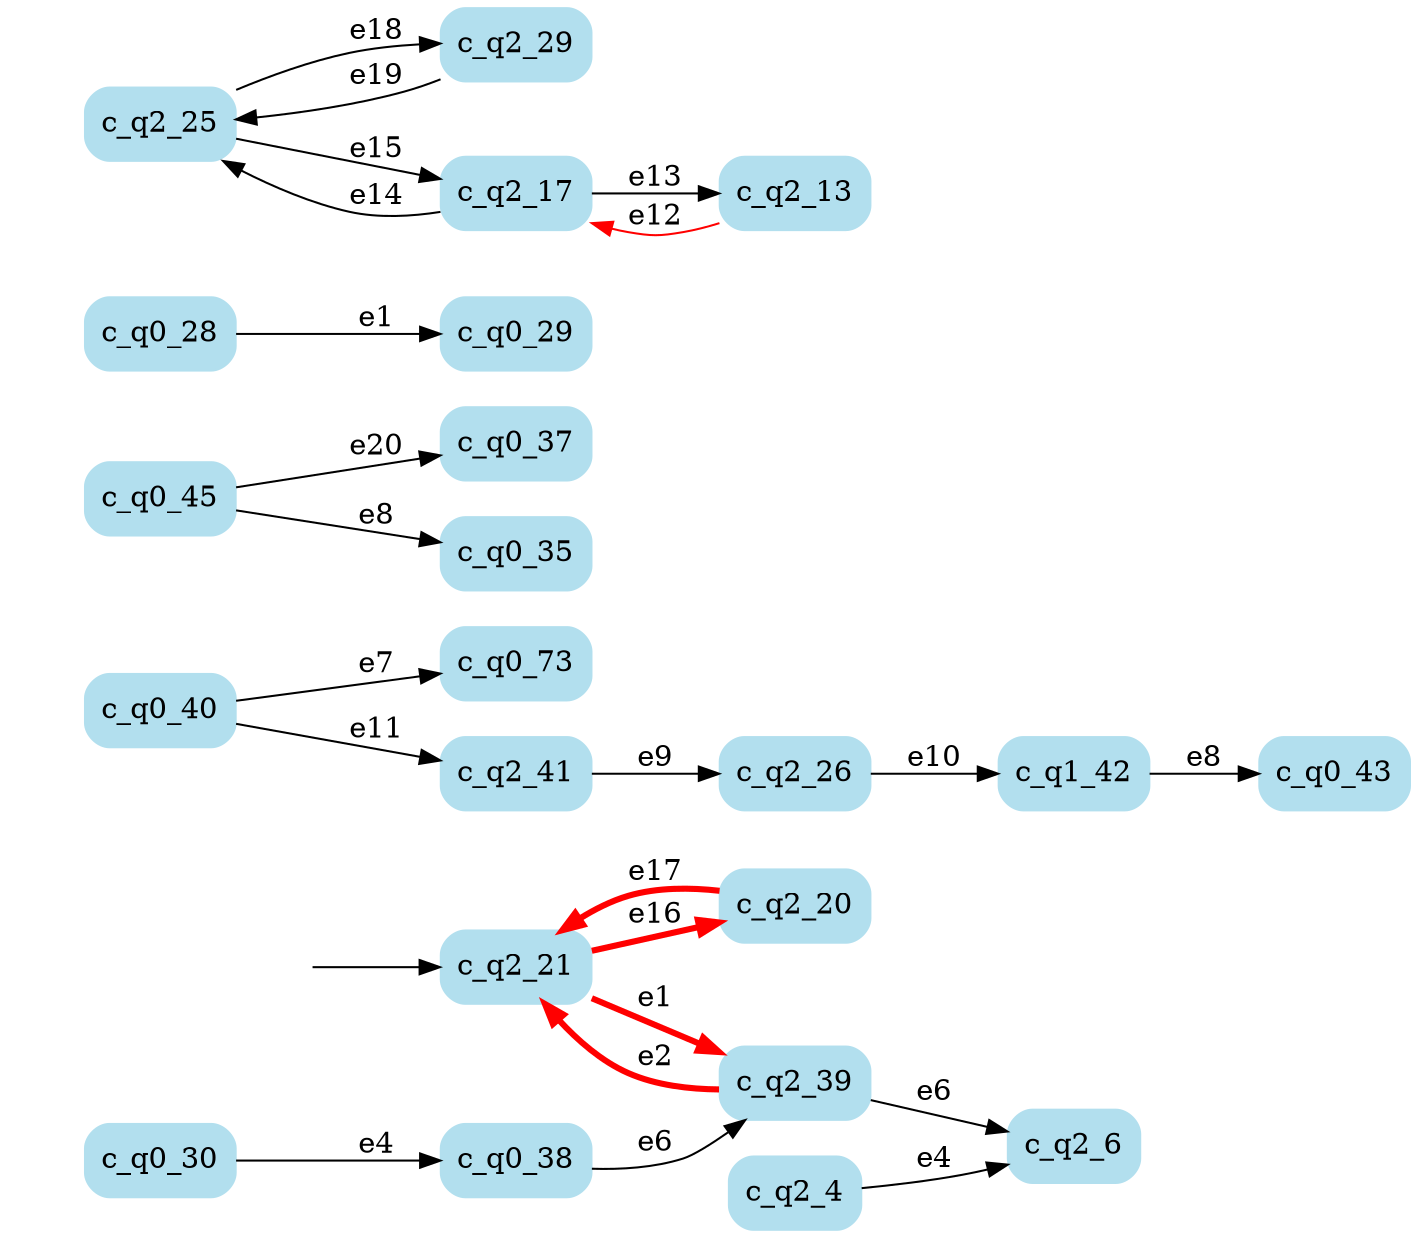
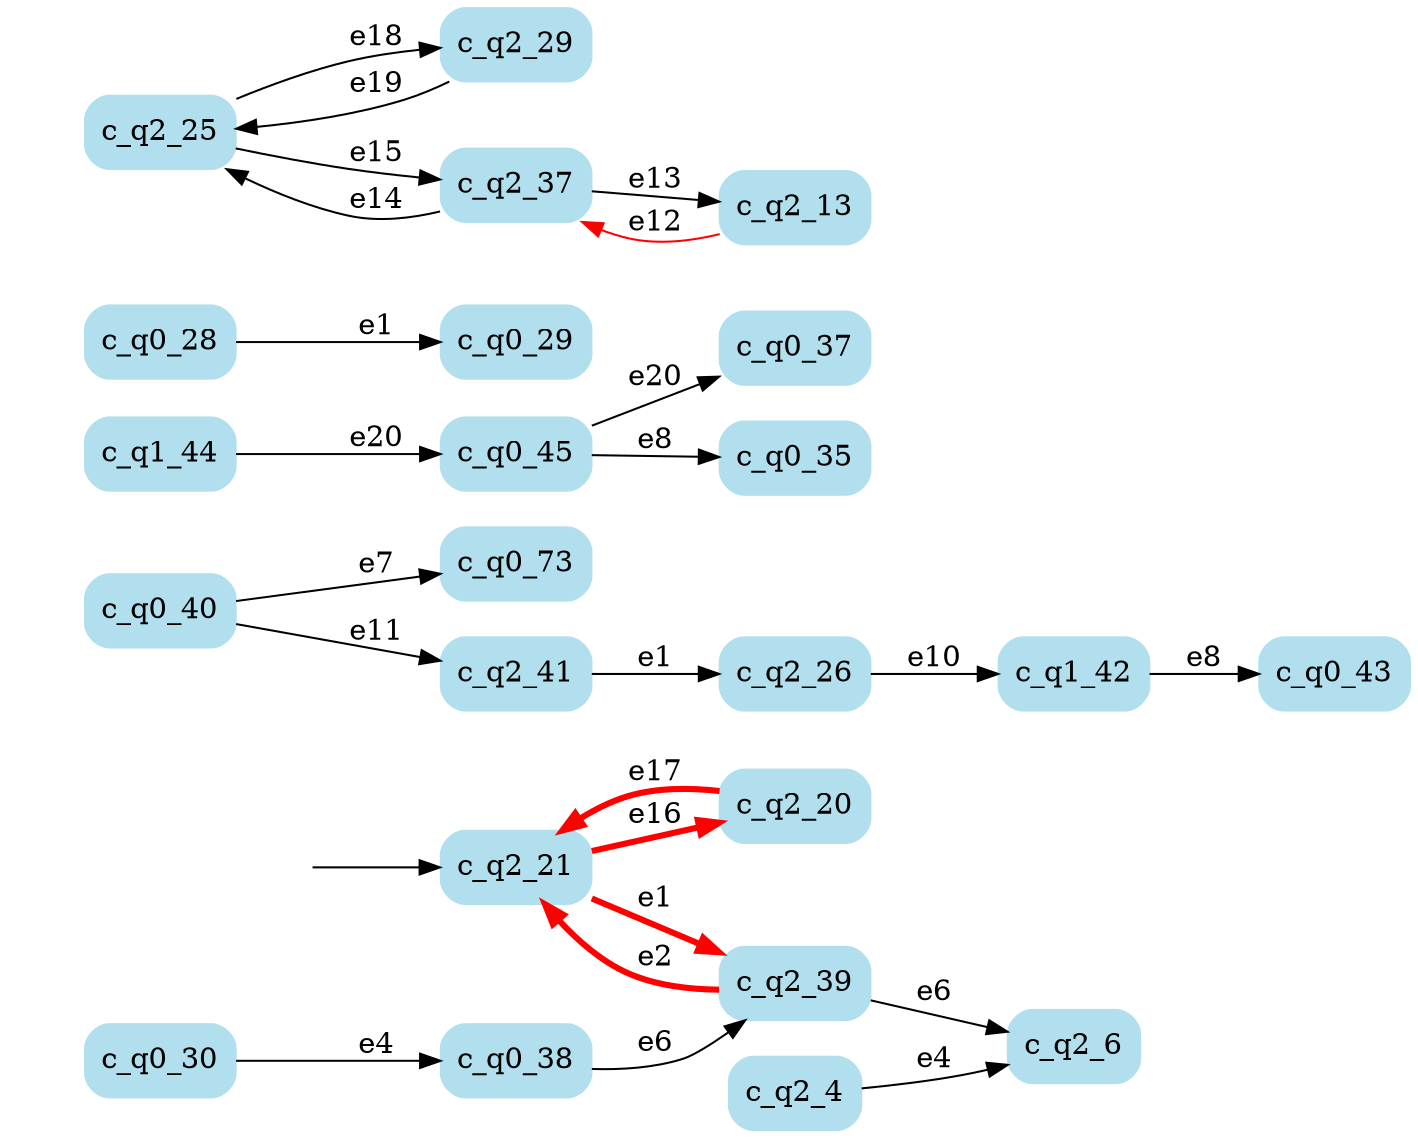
(516, 193) -> (516, 185)
none -> (160, 454)
(656, 758) -> (656, 659)
